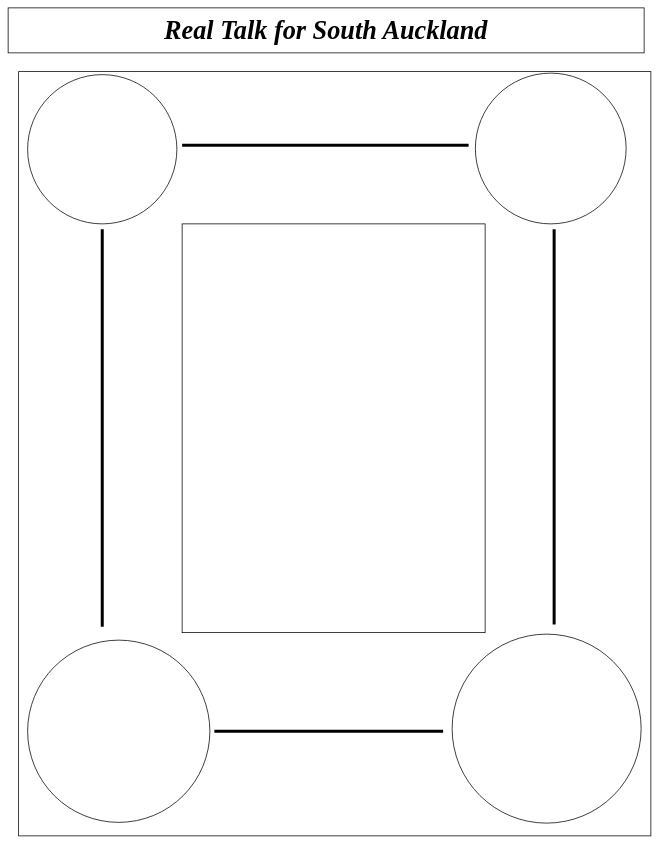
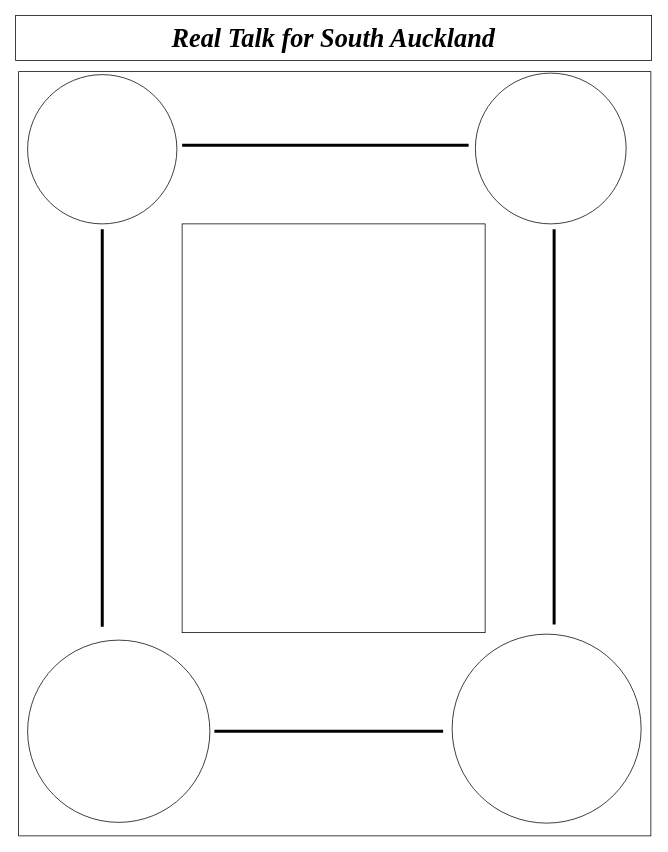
(326, 30) -> (333, 38)
